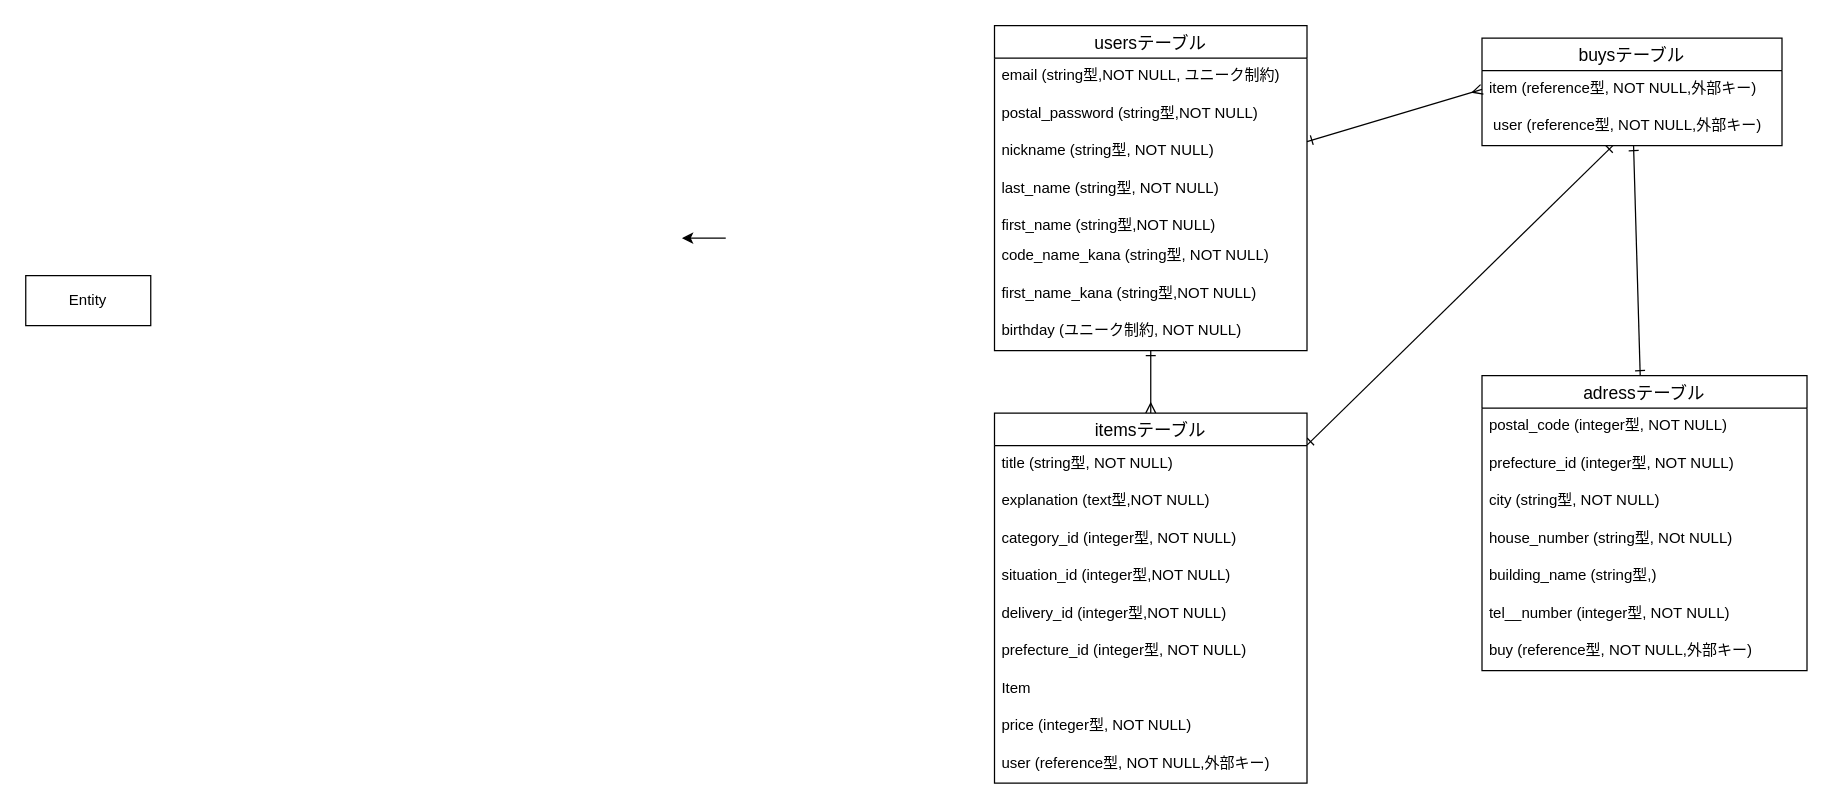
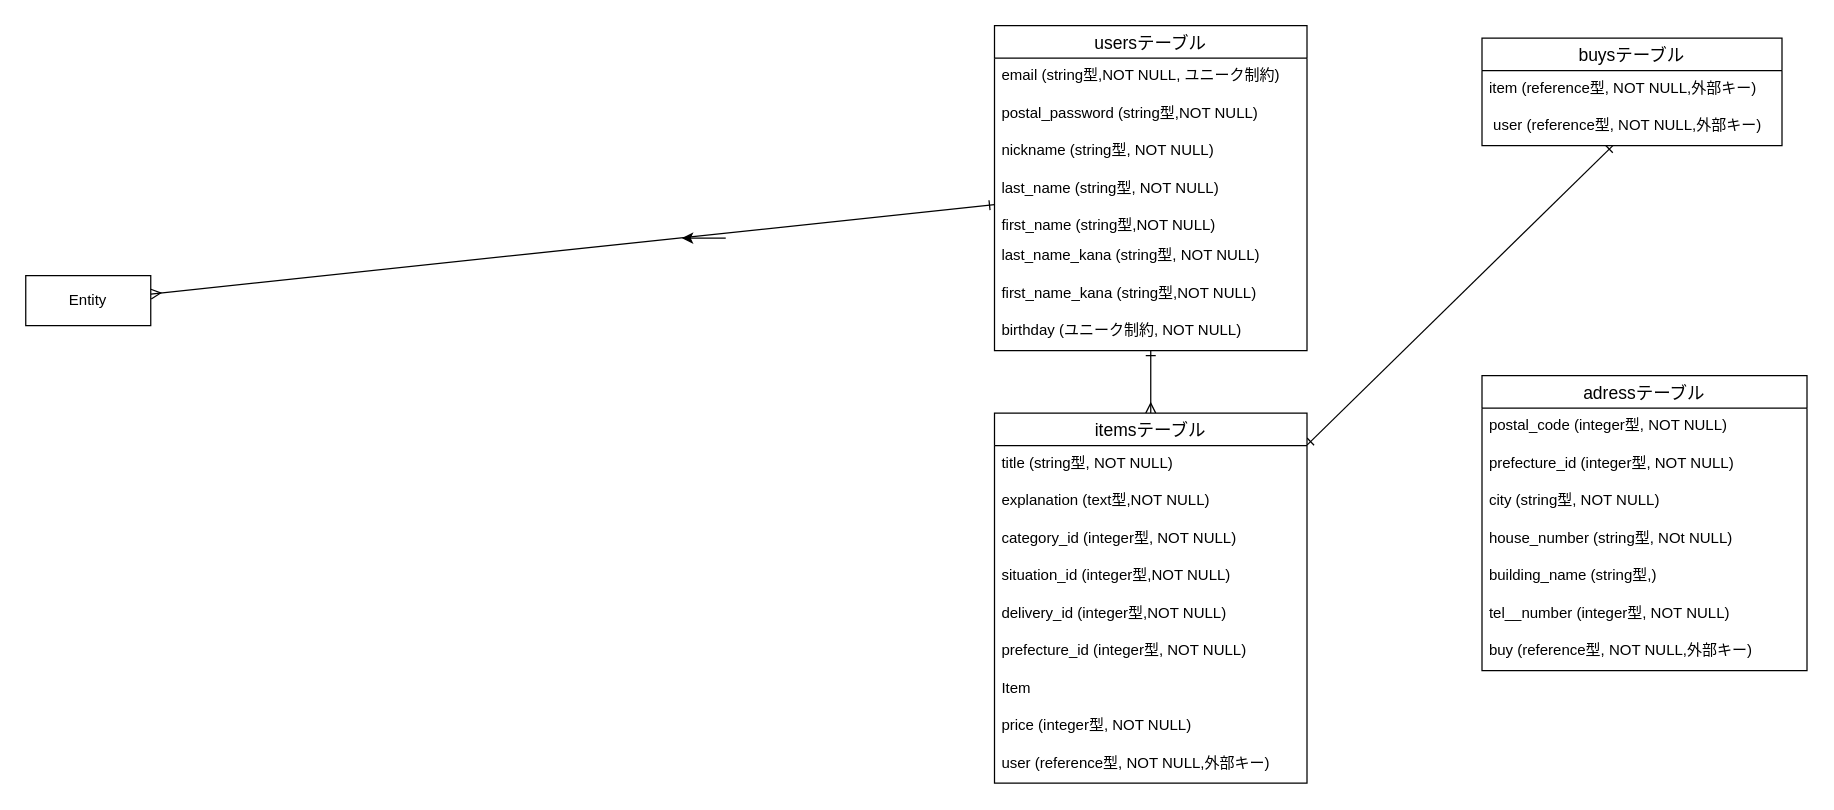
(1393, 116) -> (417, 266)
(1138, 255) -> (1136, 255)
(1637, 262) -> none
